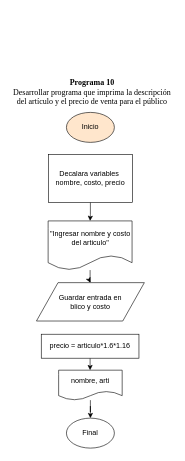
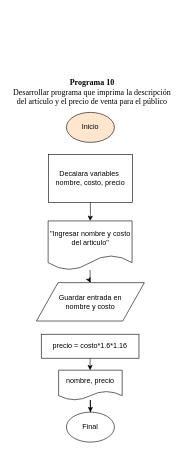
(90, 302) -> (90, 302)
(90, 347) -> (90, 347)
(90, 381) -> (90, 381)
(90, 434) -> (90, 428)
